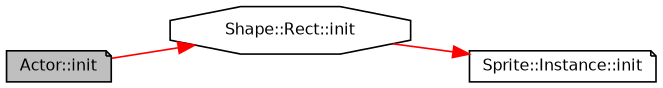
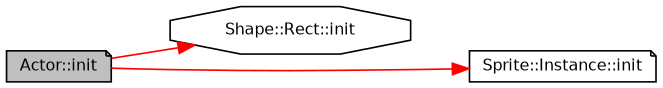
(423, 48) -> (282, 71)
